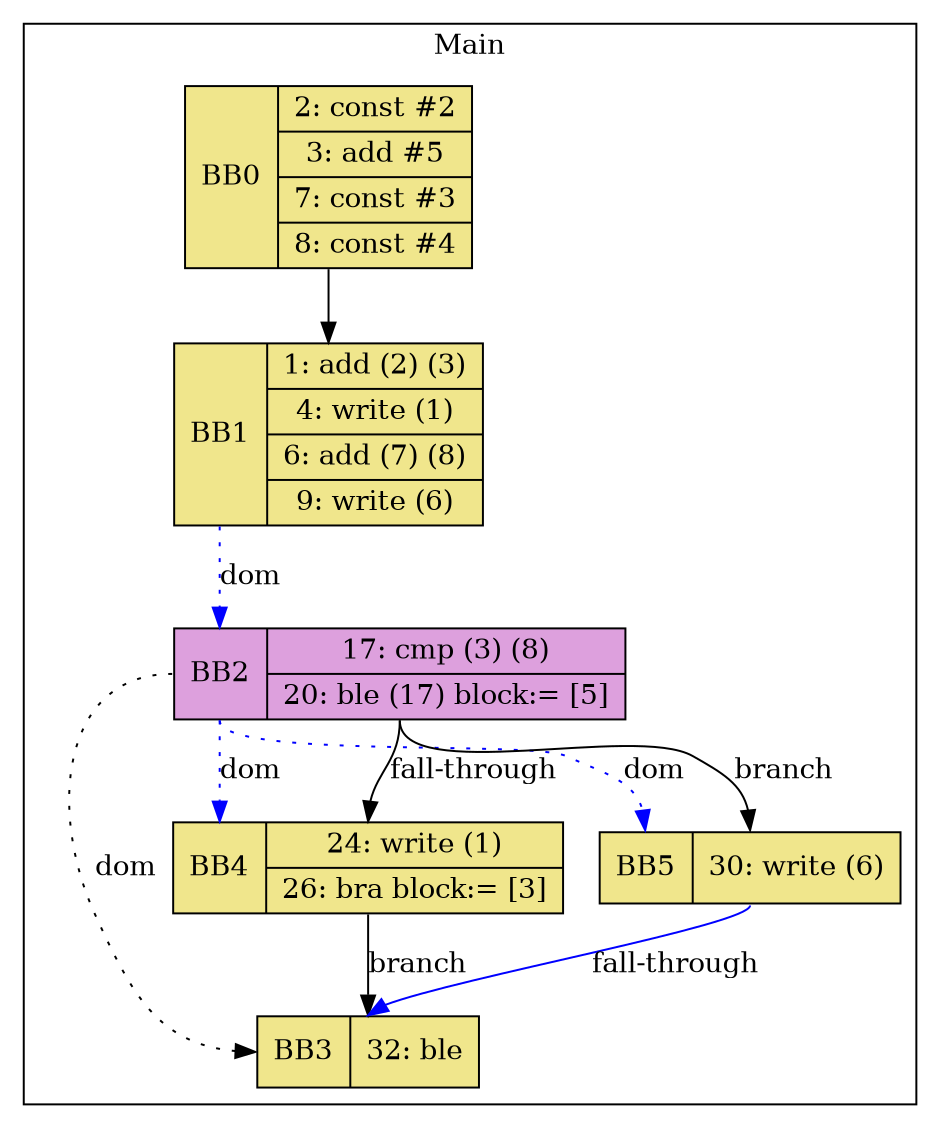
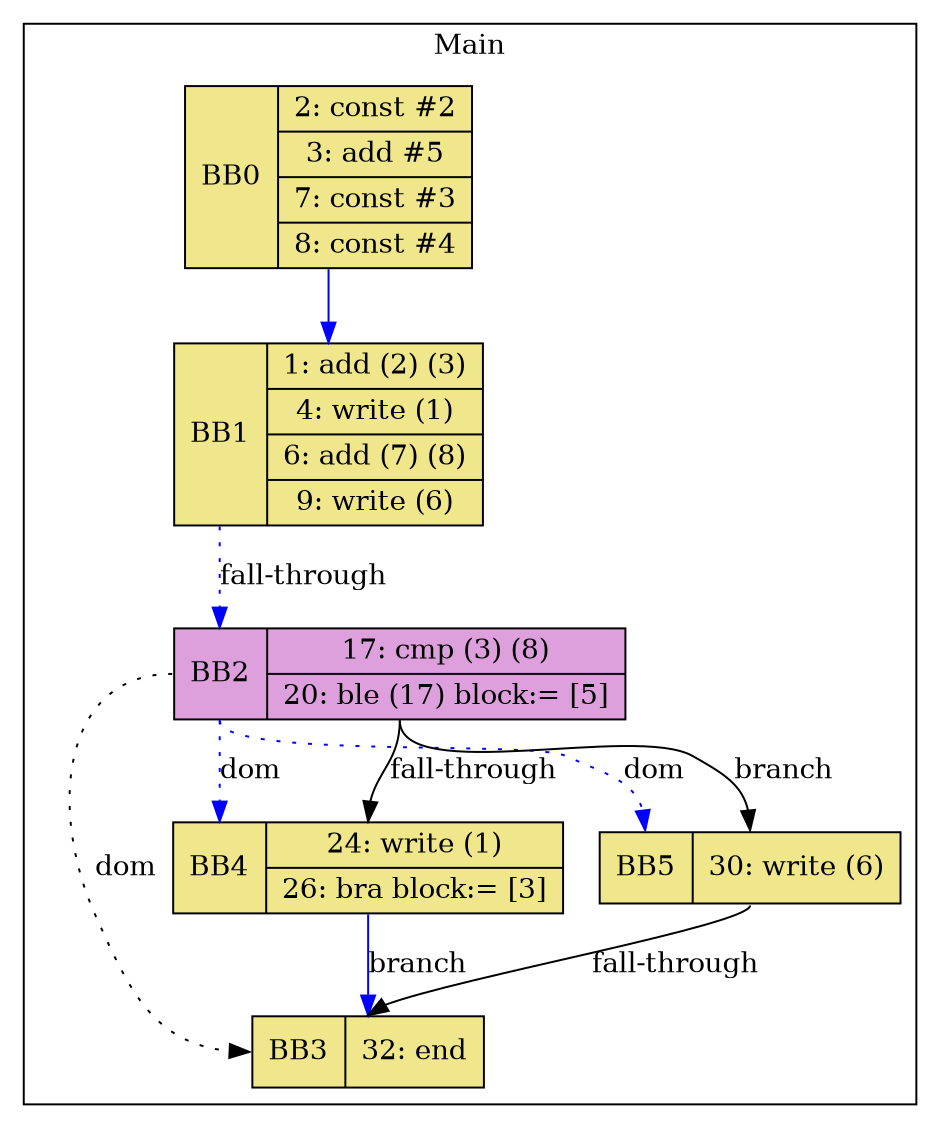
(329, 296) -> (329, 296)
(250, 577) -> (304, 577)
(368, 955) -> (368, 955)
(569, 958) -> (569, 958)
(415, 1051) -> (415, 1051)
